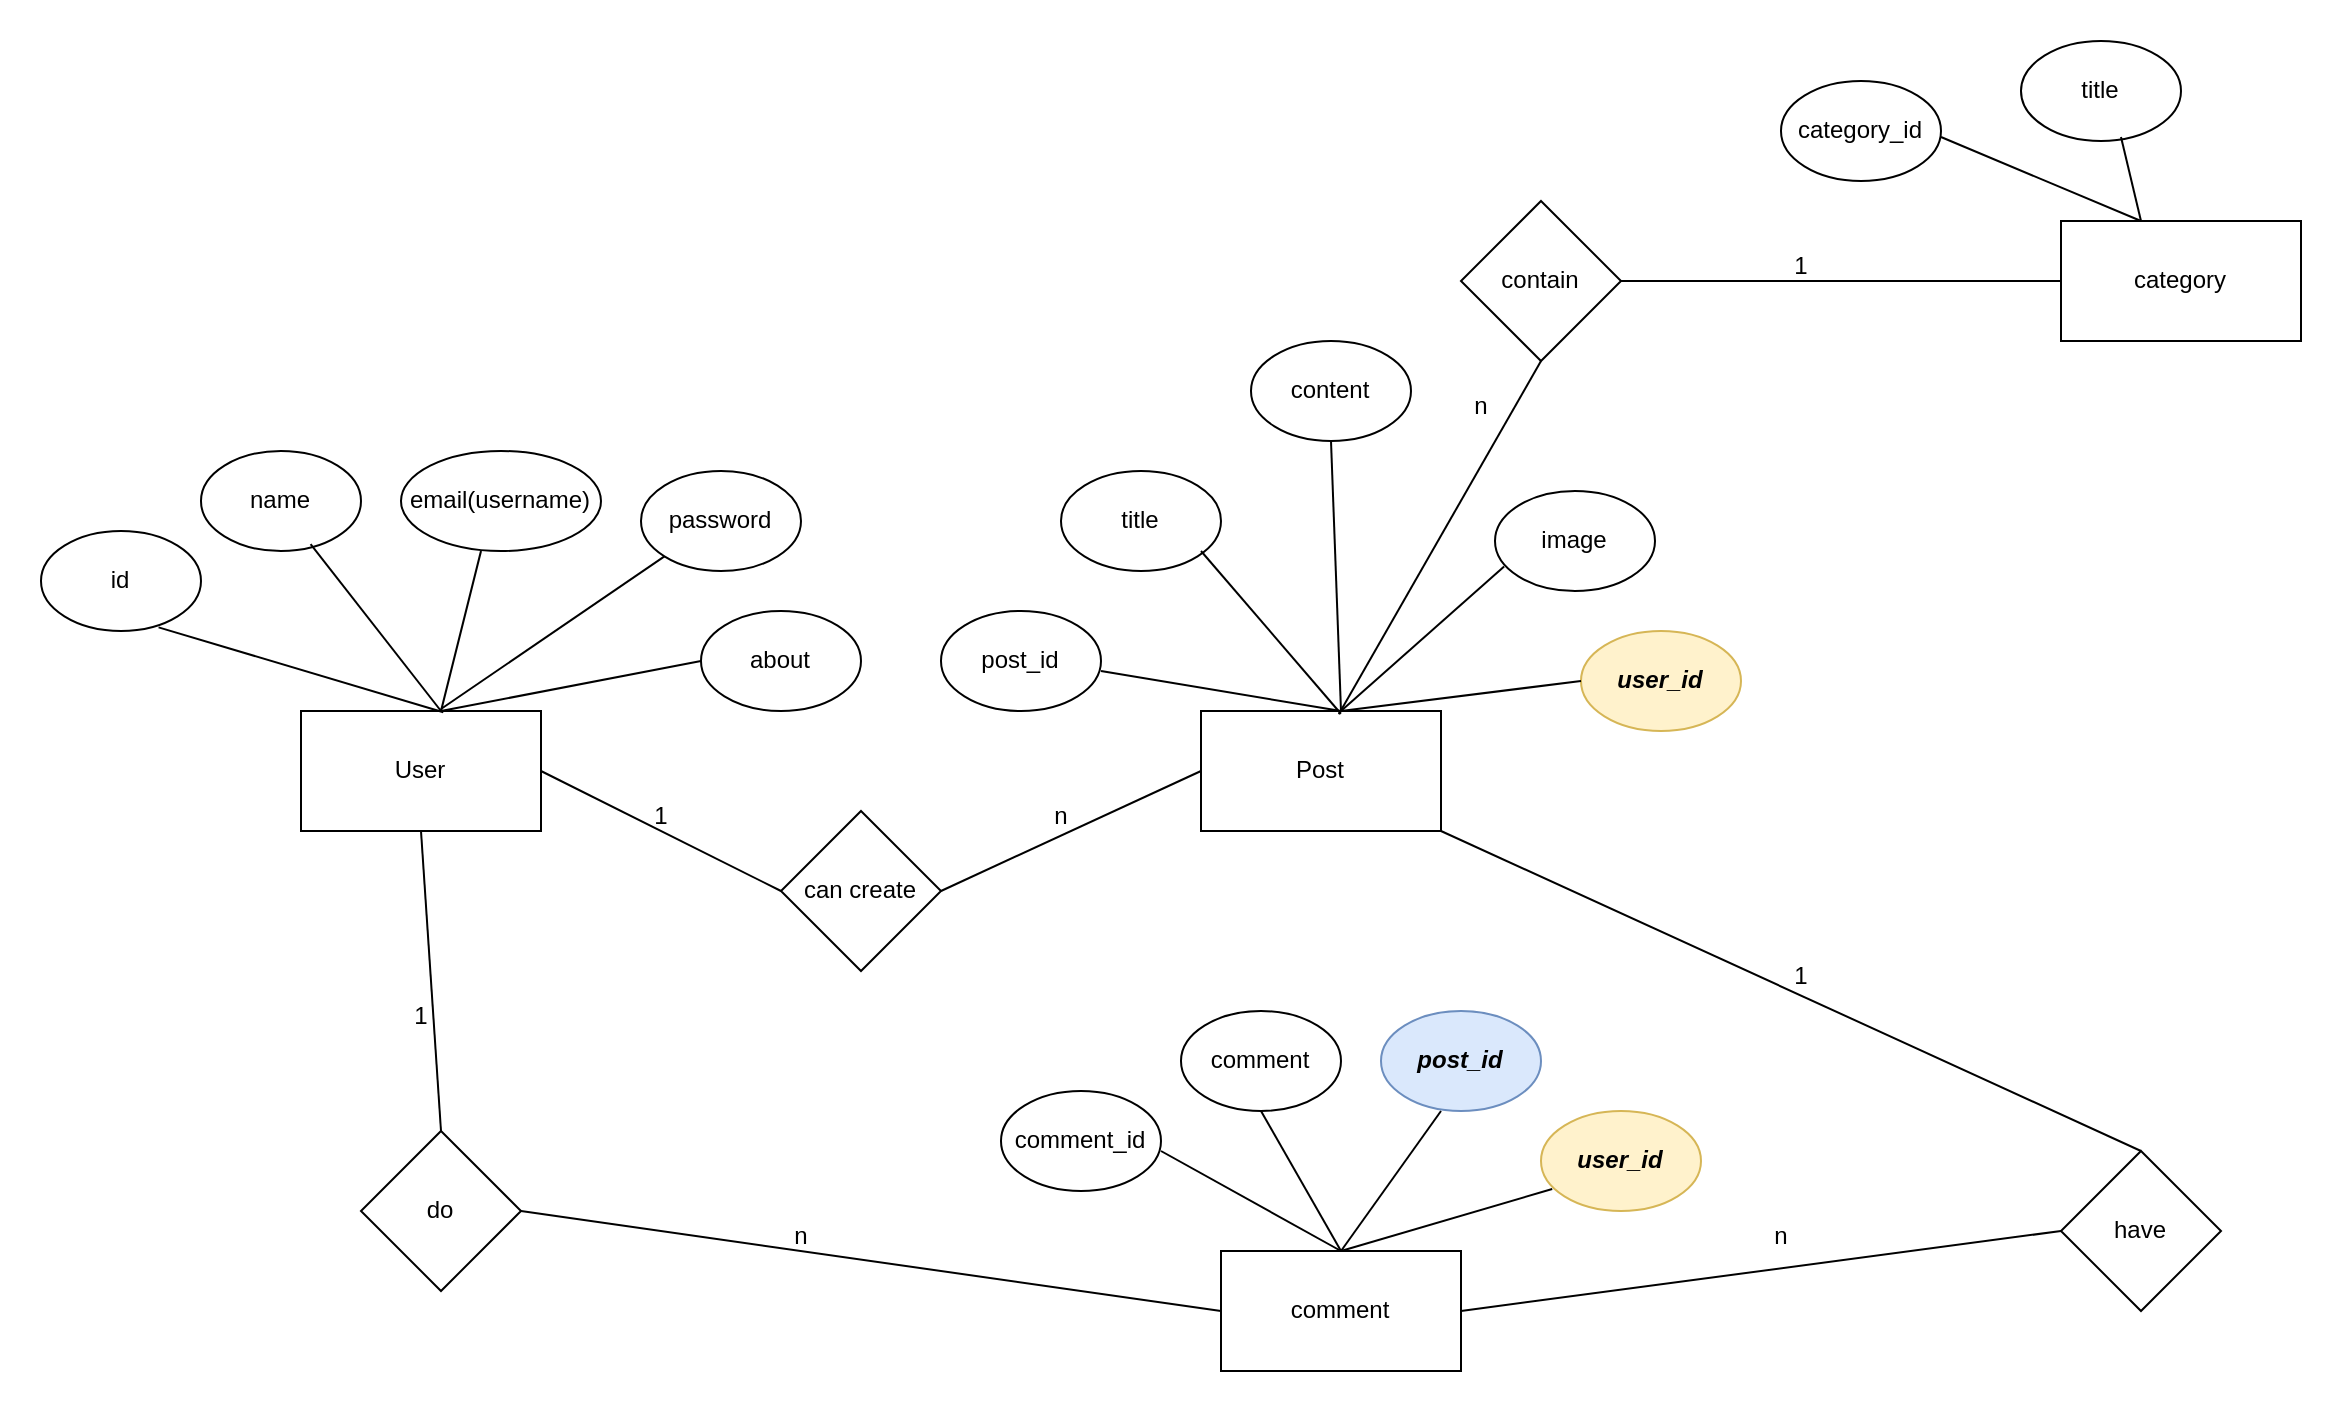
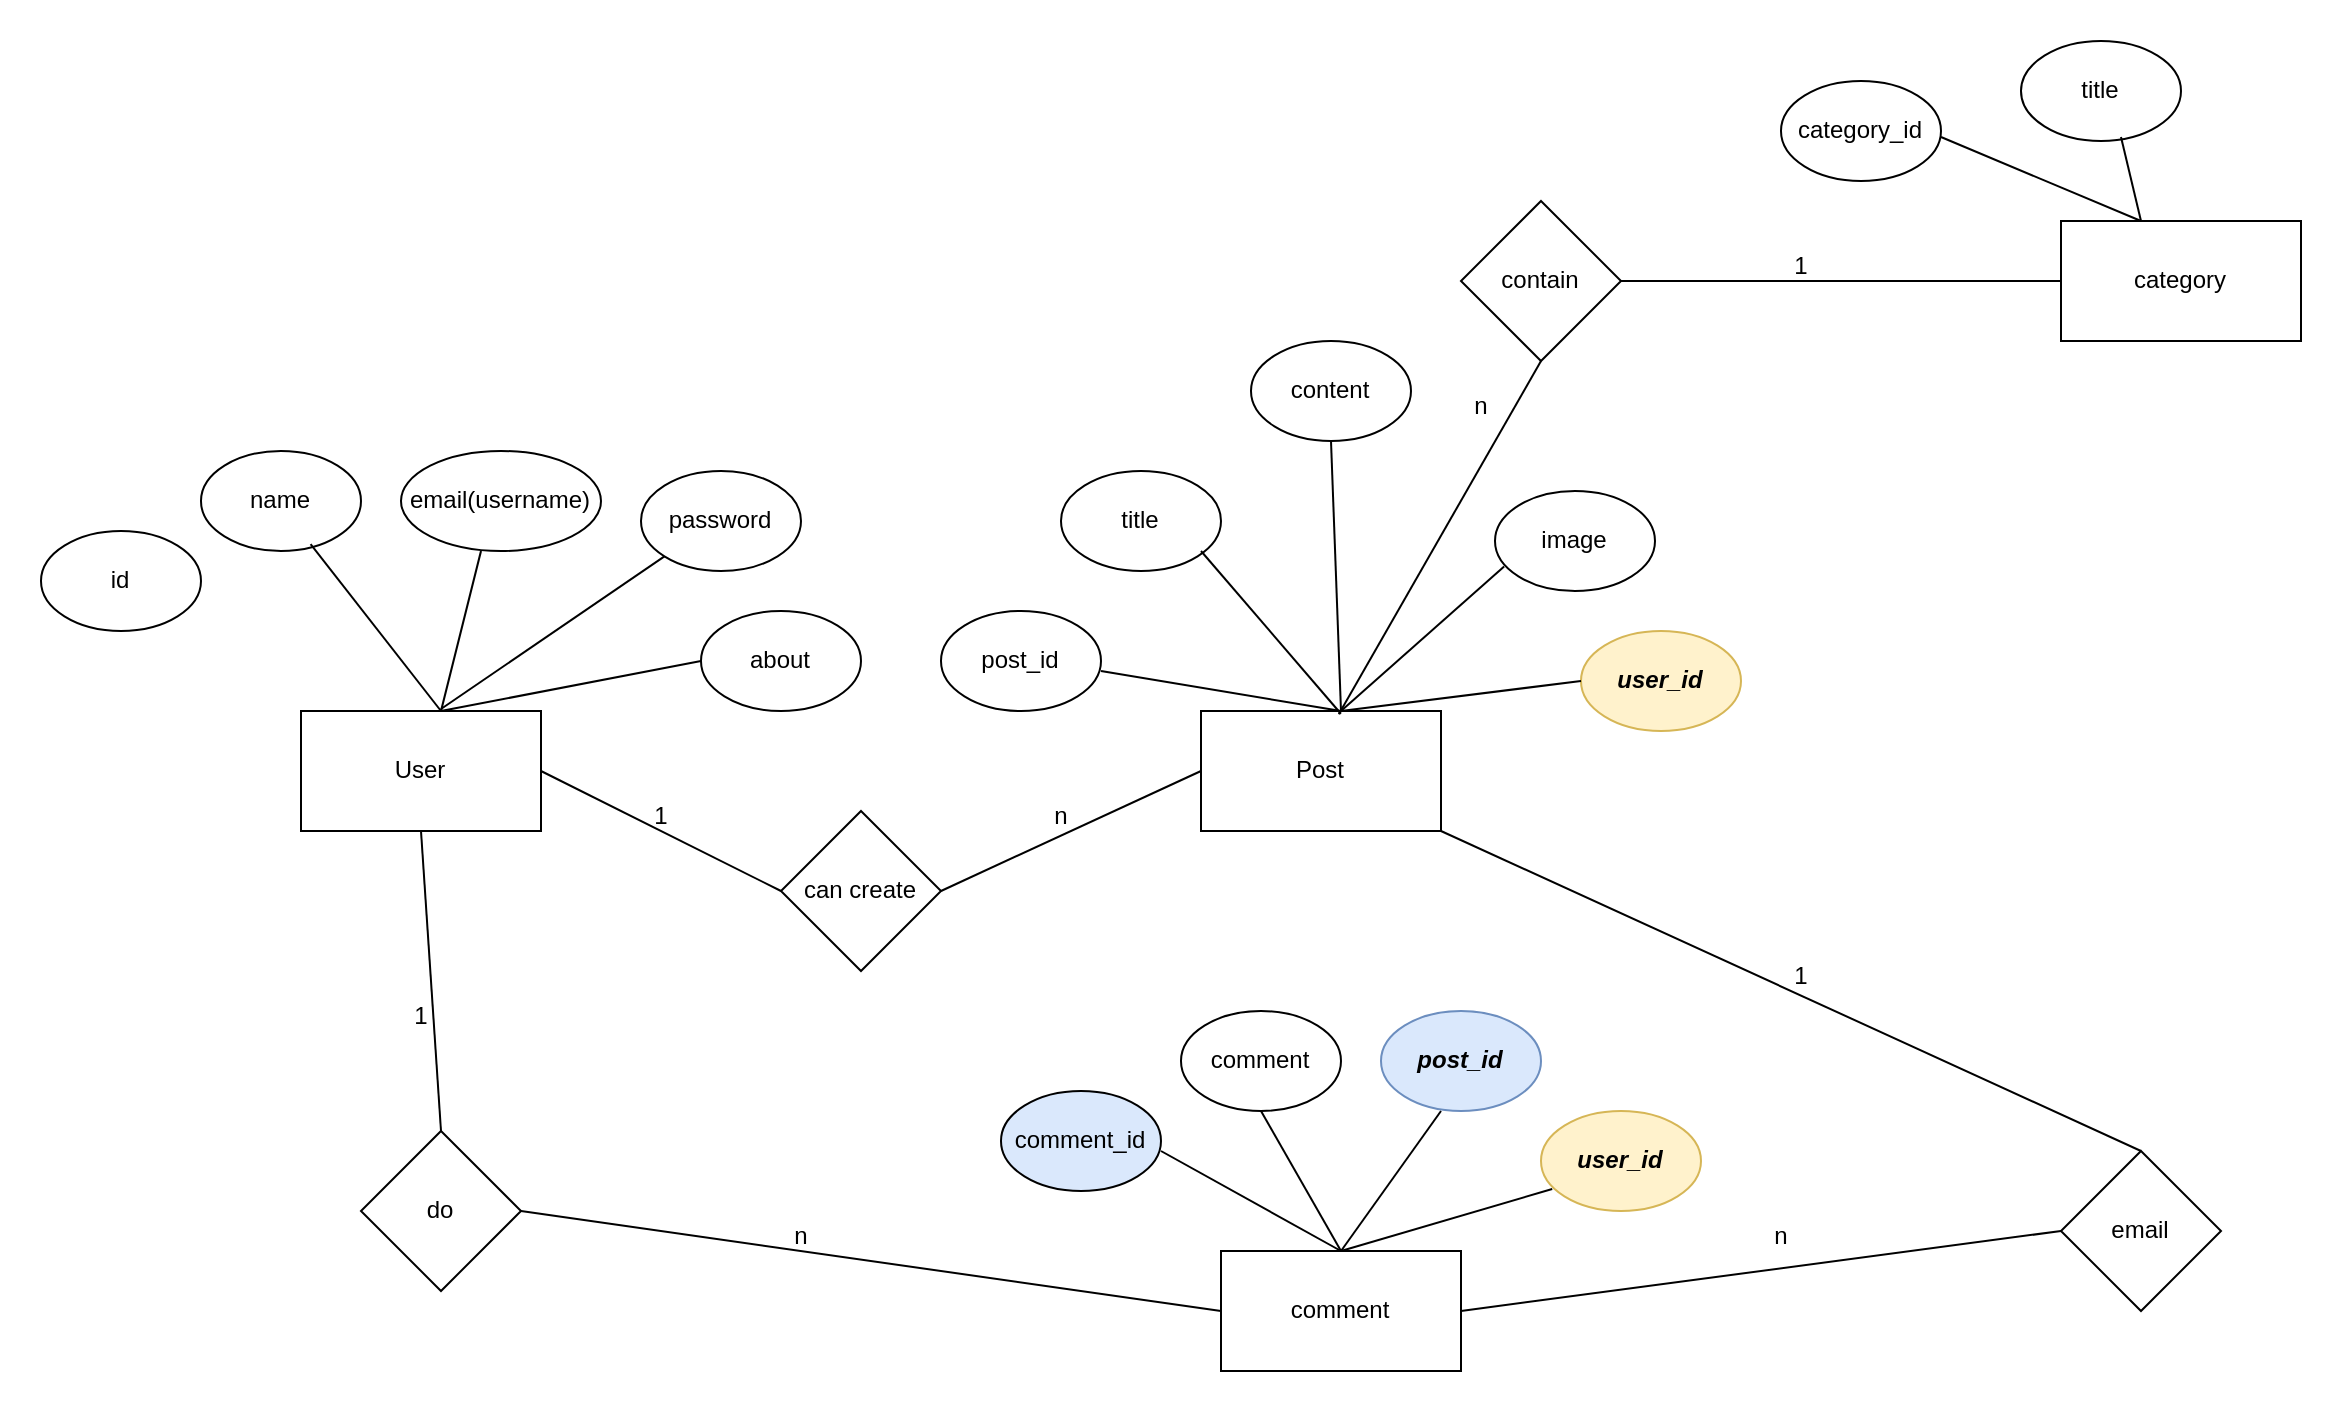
(297, 669) -> none
(1081, 1141) -> (1081, 1141)
(2141, 1231) -> (2141, 1231)
